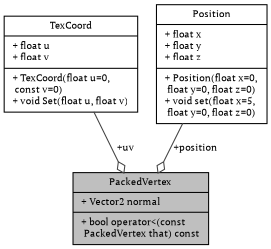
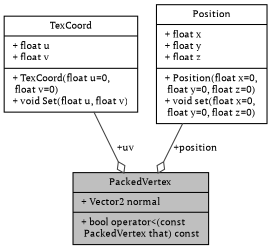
(38, 90) -> (36, 90)
(211, 101) -> (211, 101)
